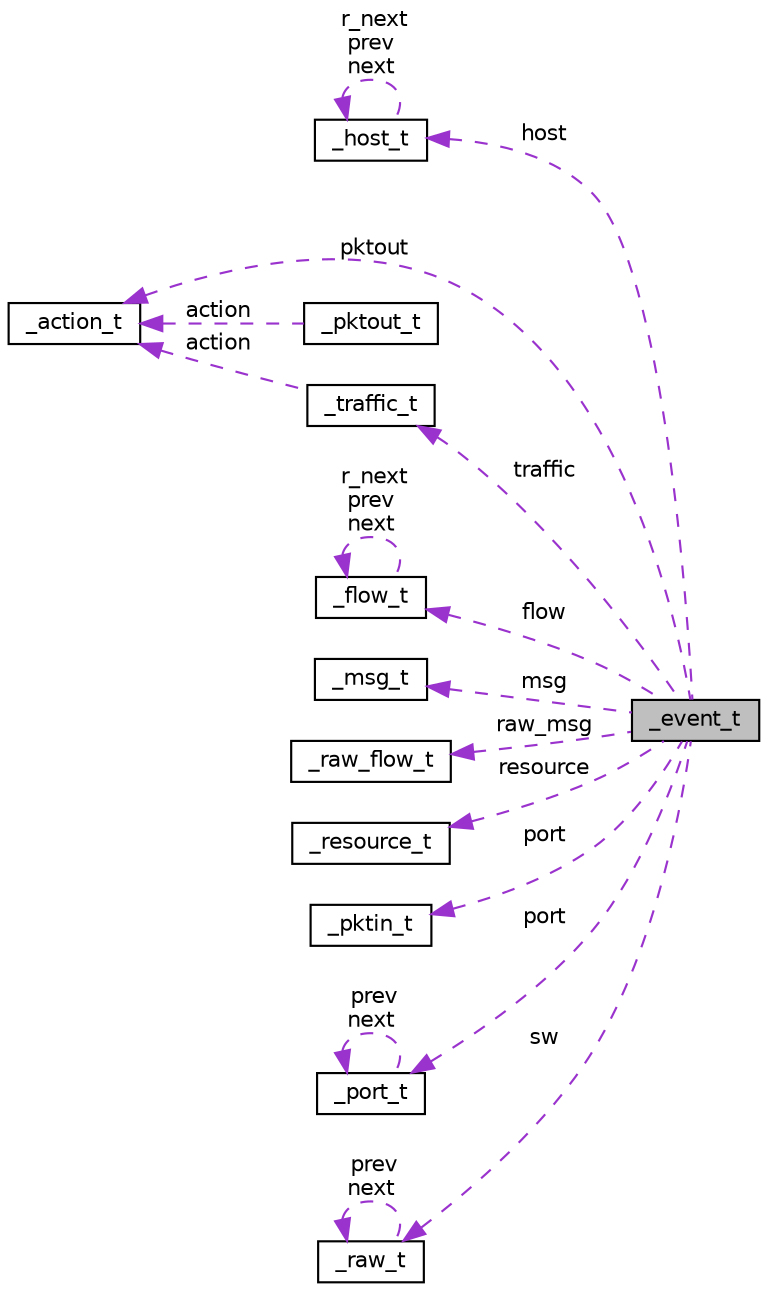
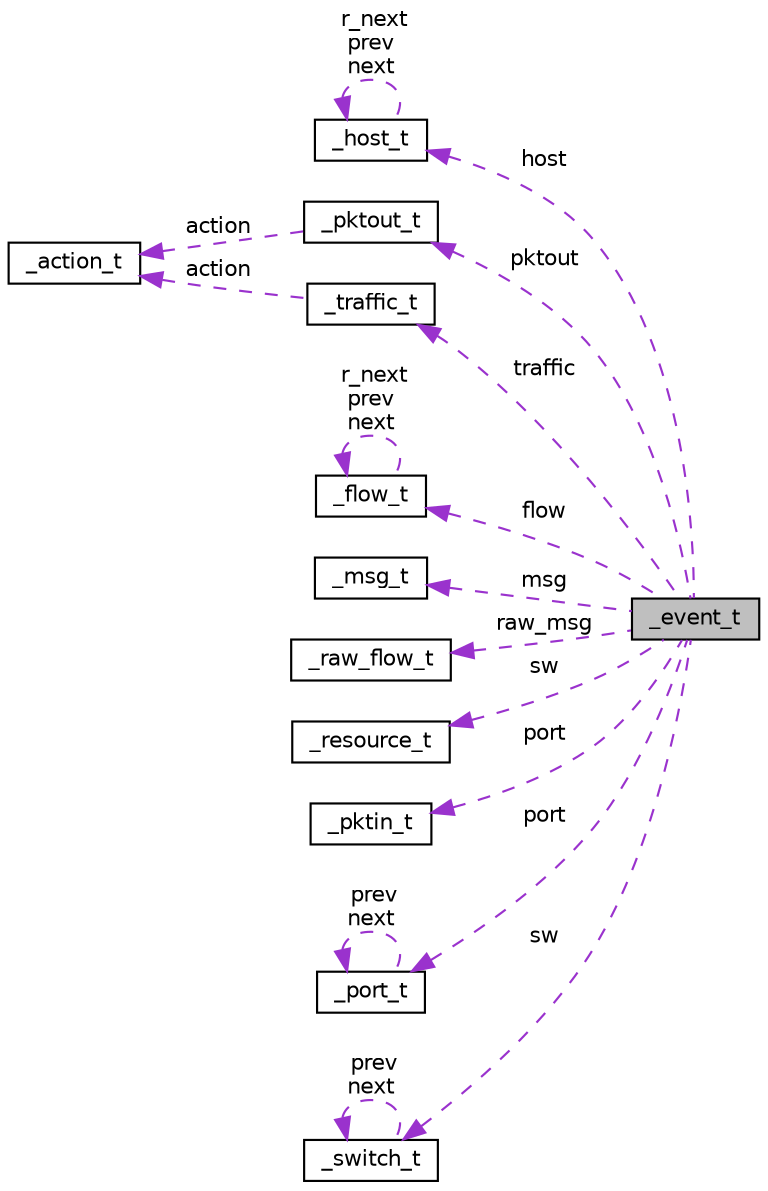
(526, 336) -> (621, 390)
(541, 769) -> (541, 668)
(371, 1262) -> (371, 1160)
